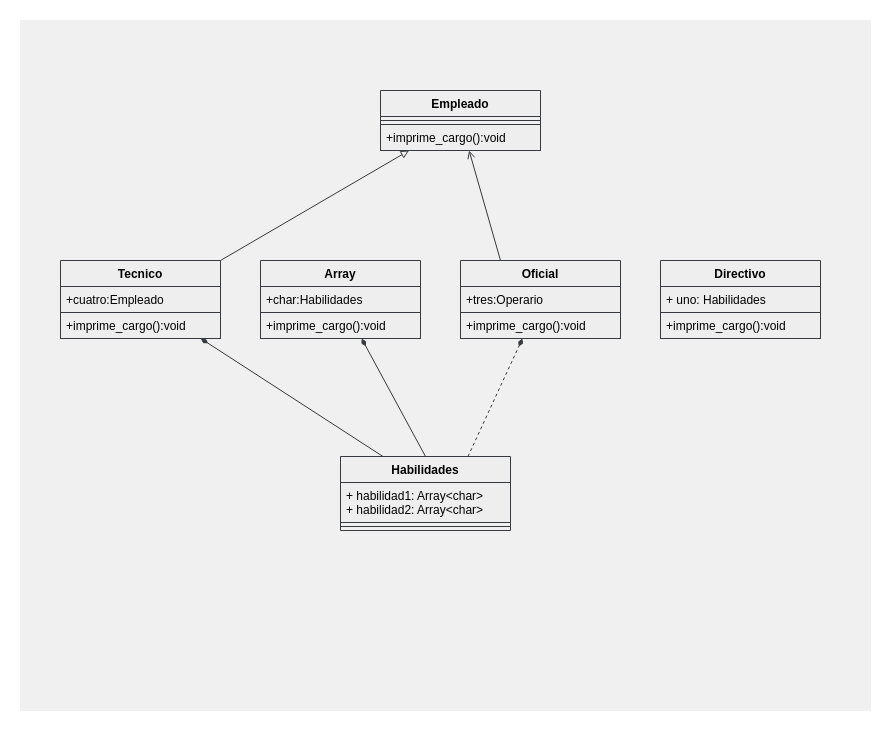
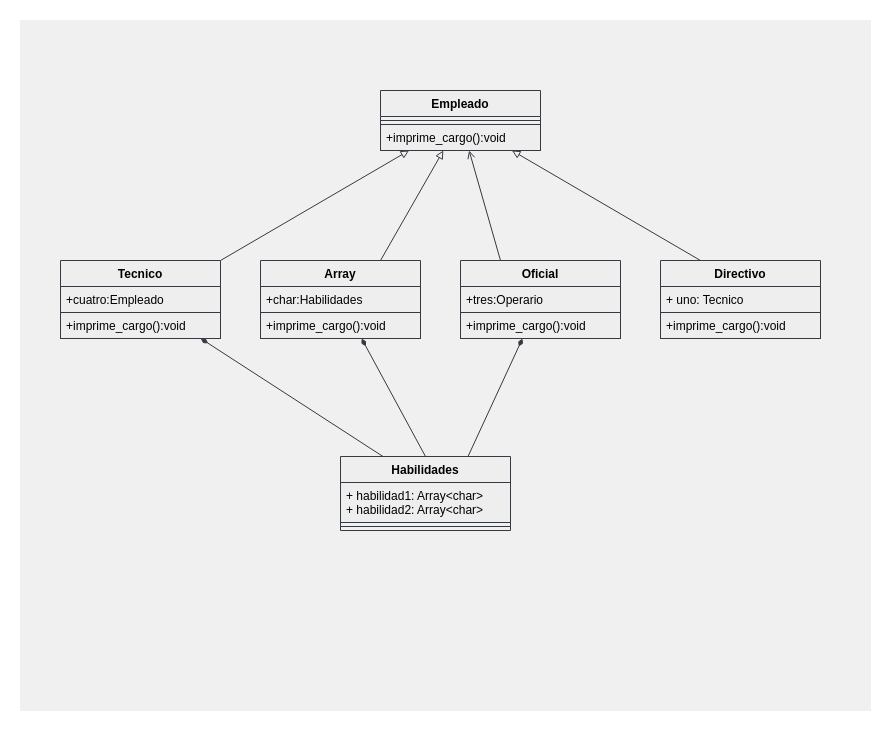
none -> (610, 208)
none -> (410, 209)
(717, 300) -> (707, 300)
(494, 401) -> (494, 401)
